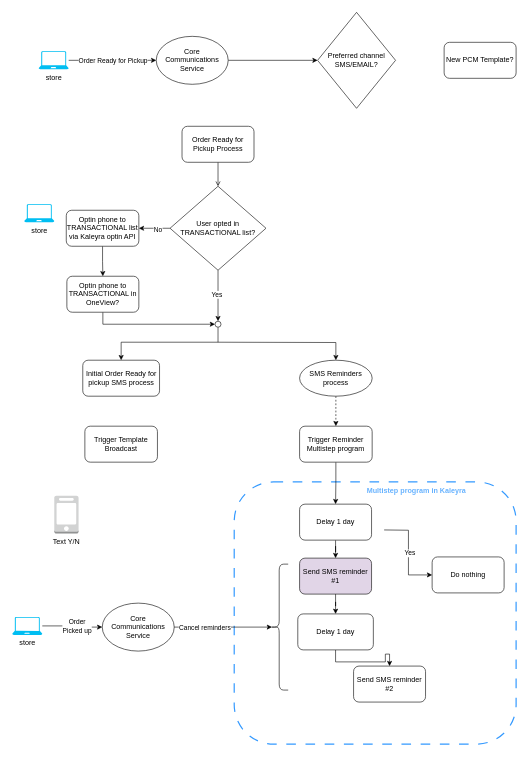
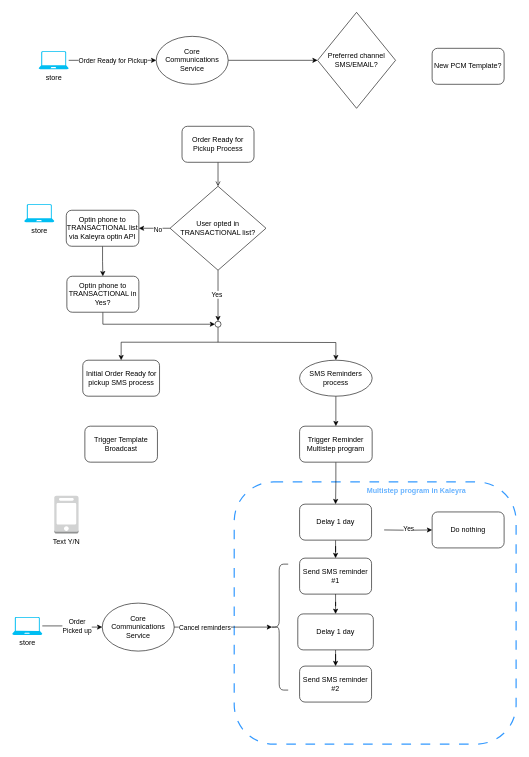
(480, 60) -> (468, 66)
(103, 294) -> (103, 294)
(336, 409) -> (336, 409)
(468, 575) -> (468, 530)
(336, 576) -> (336, 576)
(390, 684) -> (336, 684)
